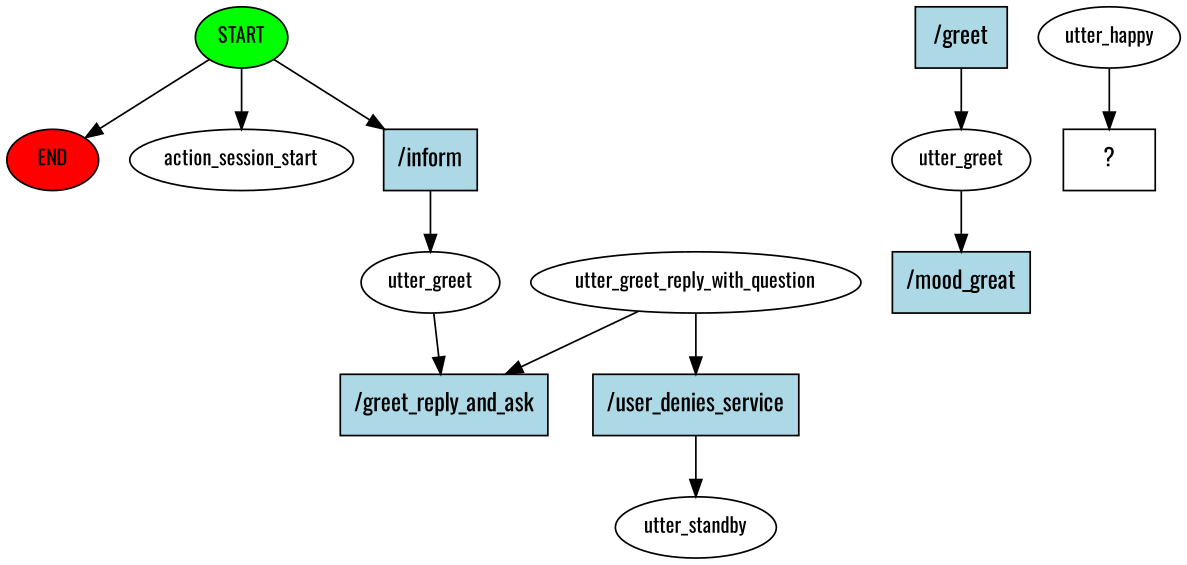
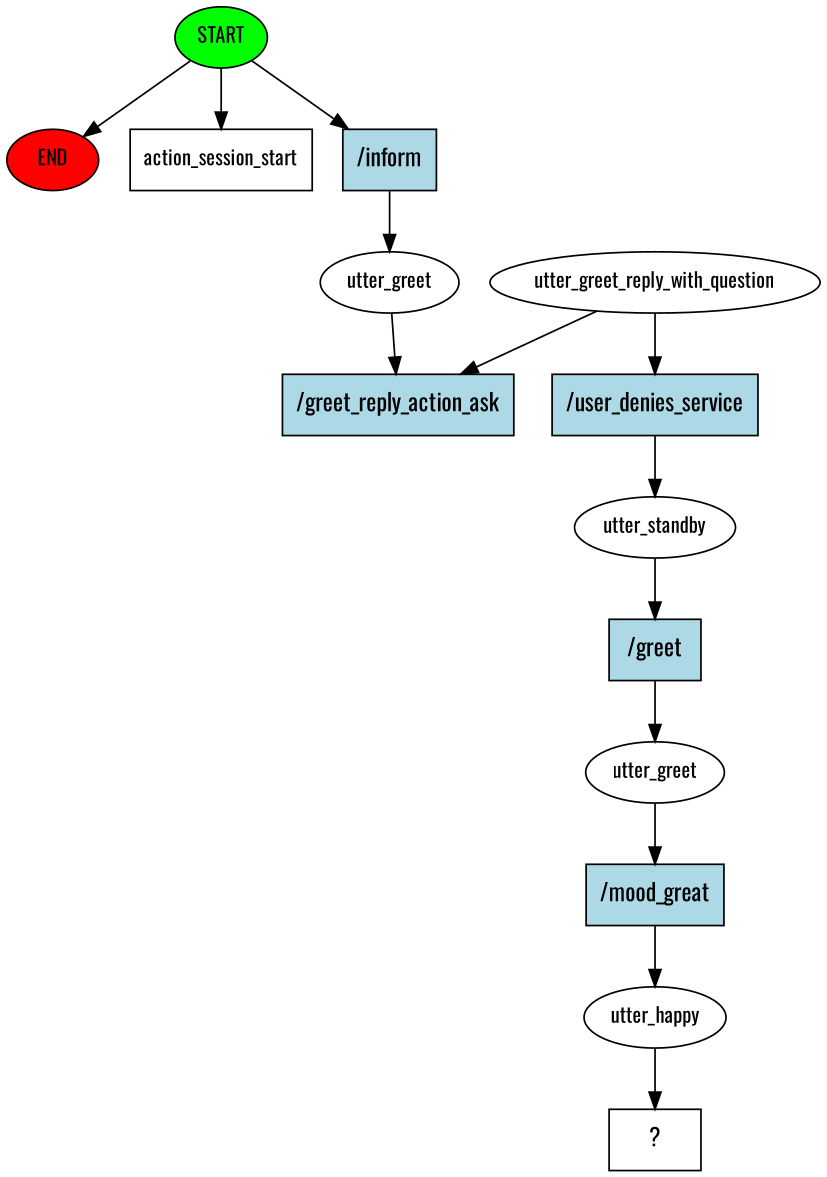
(242, 160) -> (221, 160)
(444, 405) -> (398, 405)
none -> (655, 580)
none -> (655, 948)
